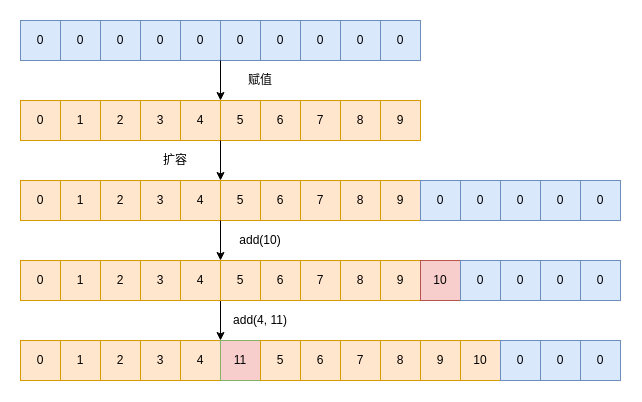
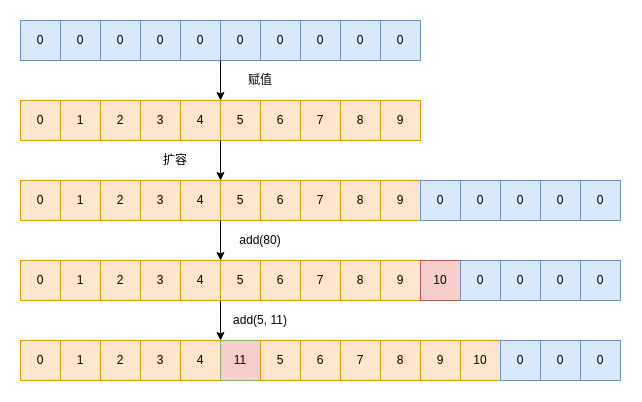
(261, 241) -> (261, 241)
(261, 321) -> (261, 321)
